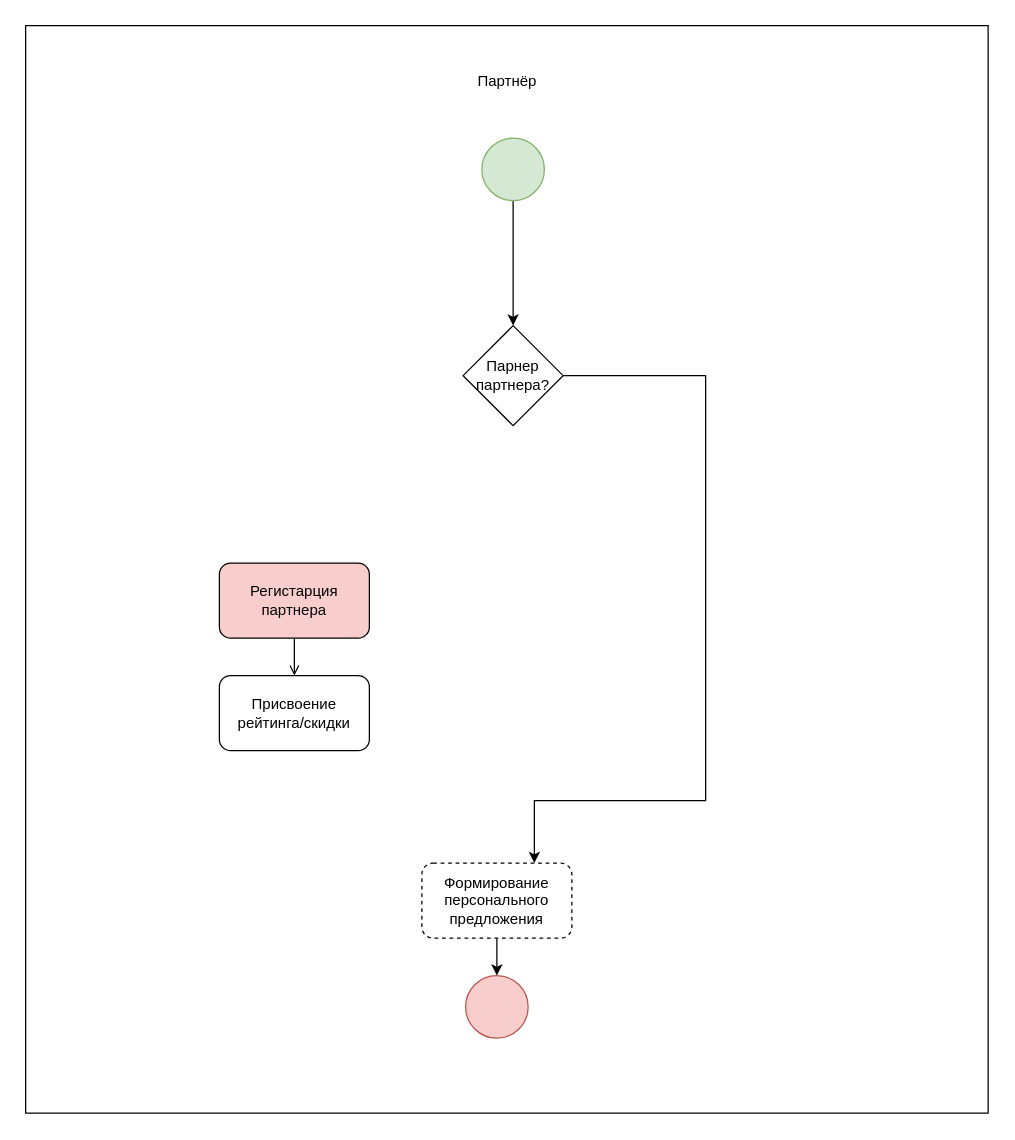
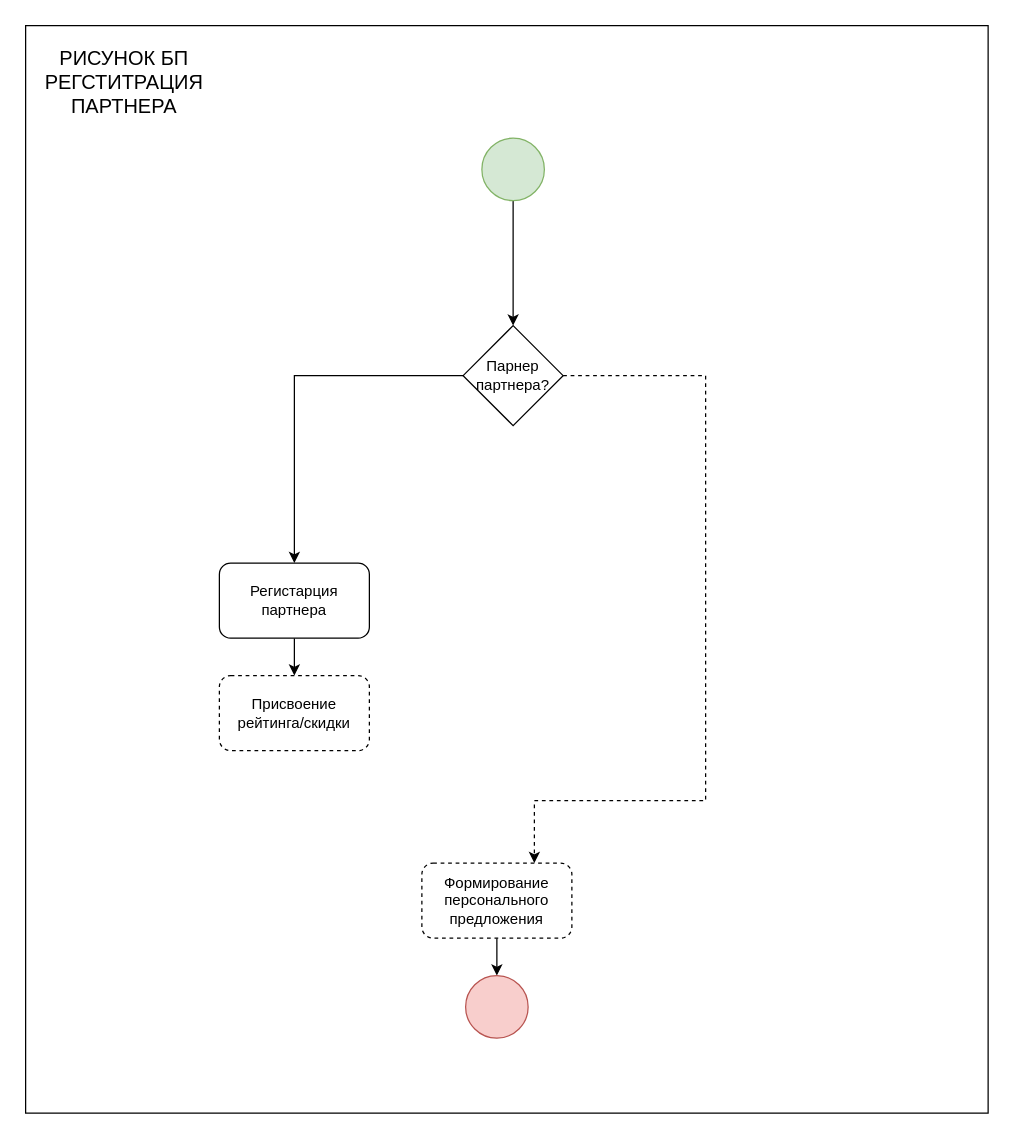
none -> (124, 82)
(507, 82) -> none
none -> (294, 381)
(294, 601) -> (294, 601)
(706, 631) -> (706, 631)
(294, 668) -> (294, 666)
(294, 713) -> (294, 713)
